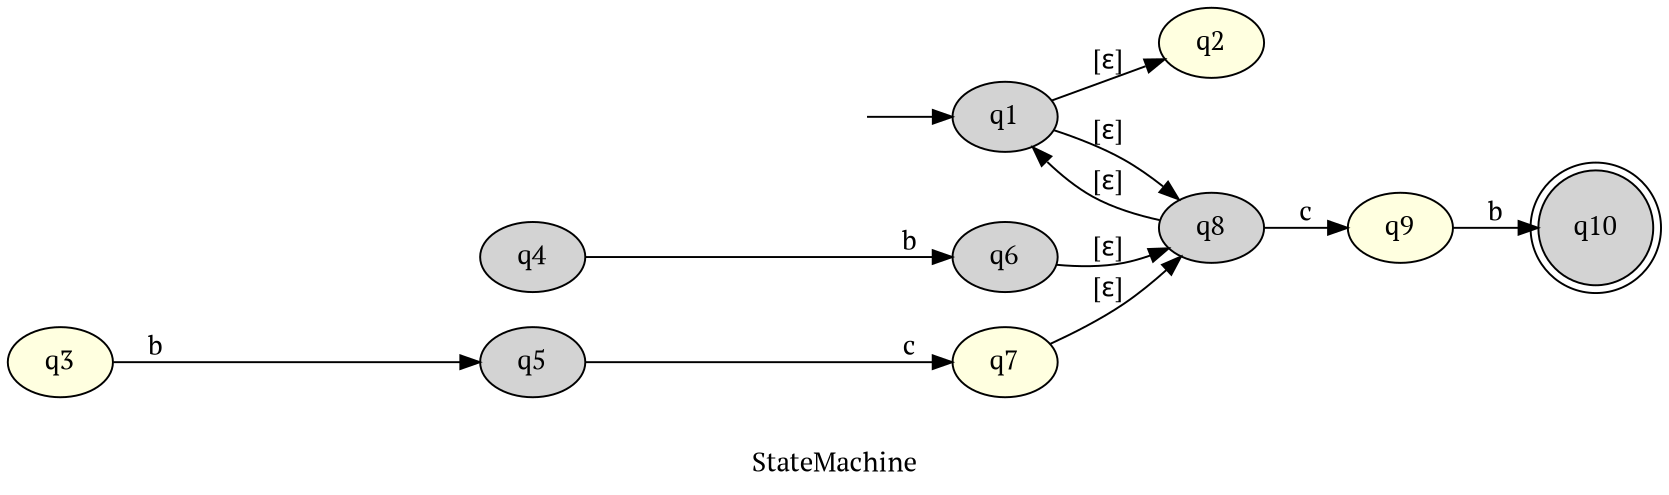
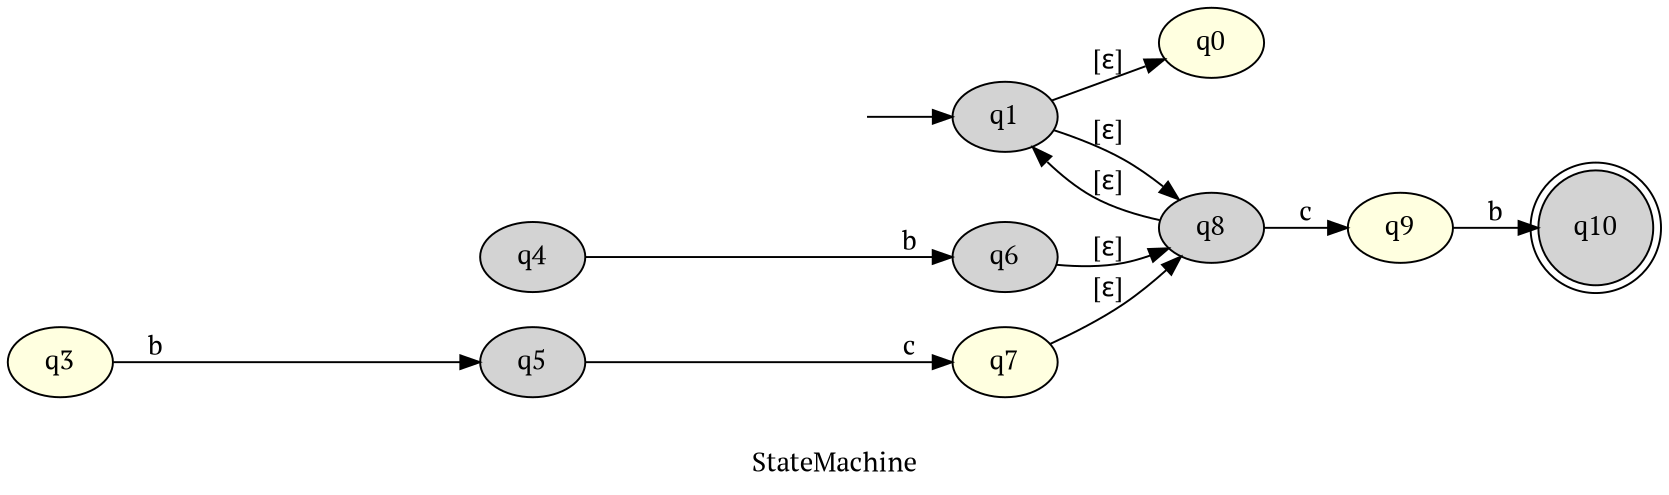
(1212, 43) -> (1212, 43)
